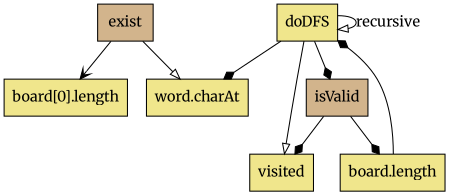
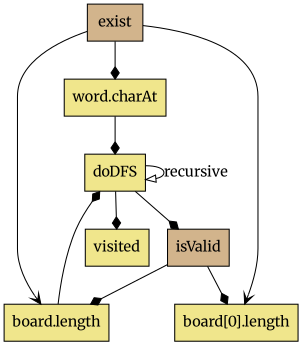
(158, 57) -> (115, 54)
(258, 57) -> (115, 129)
(295, 92) -> (116, 204)
(313, 130) -> (214, 280)
none -> (17, 147)
